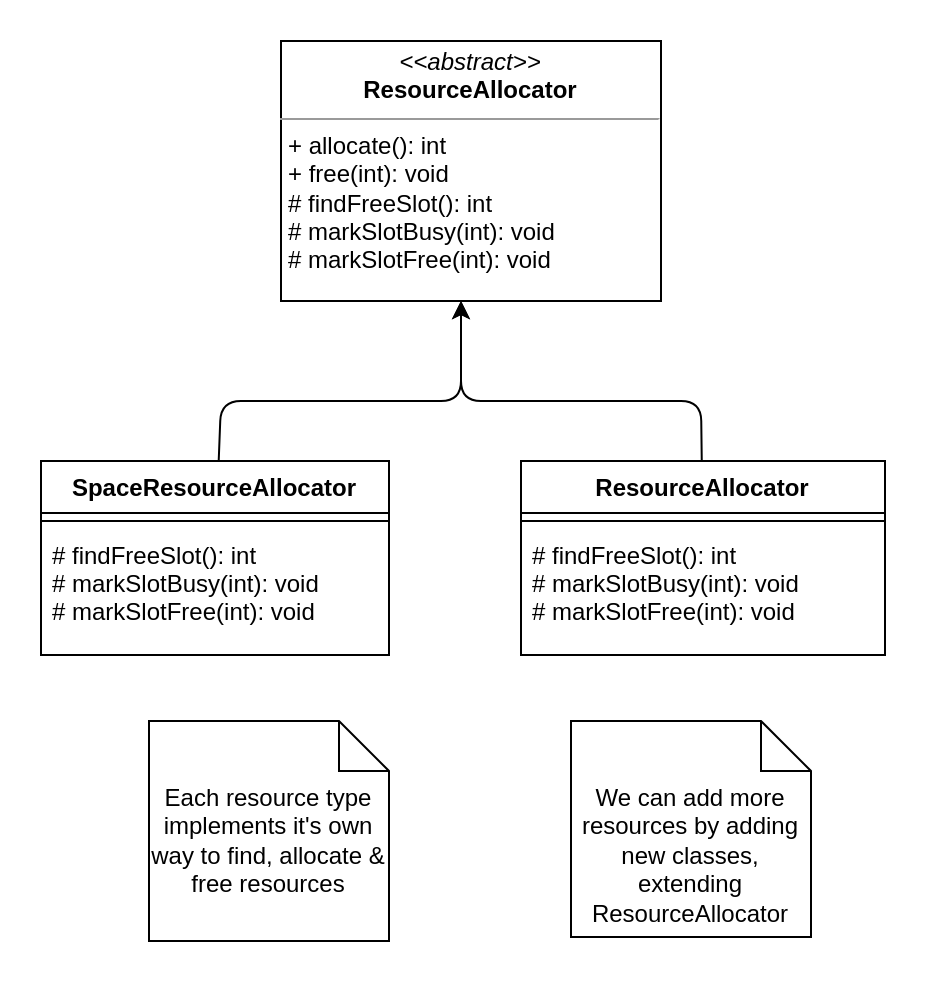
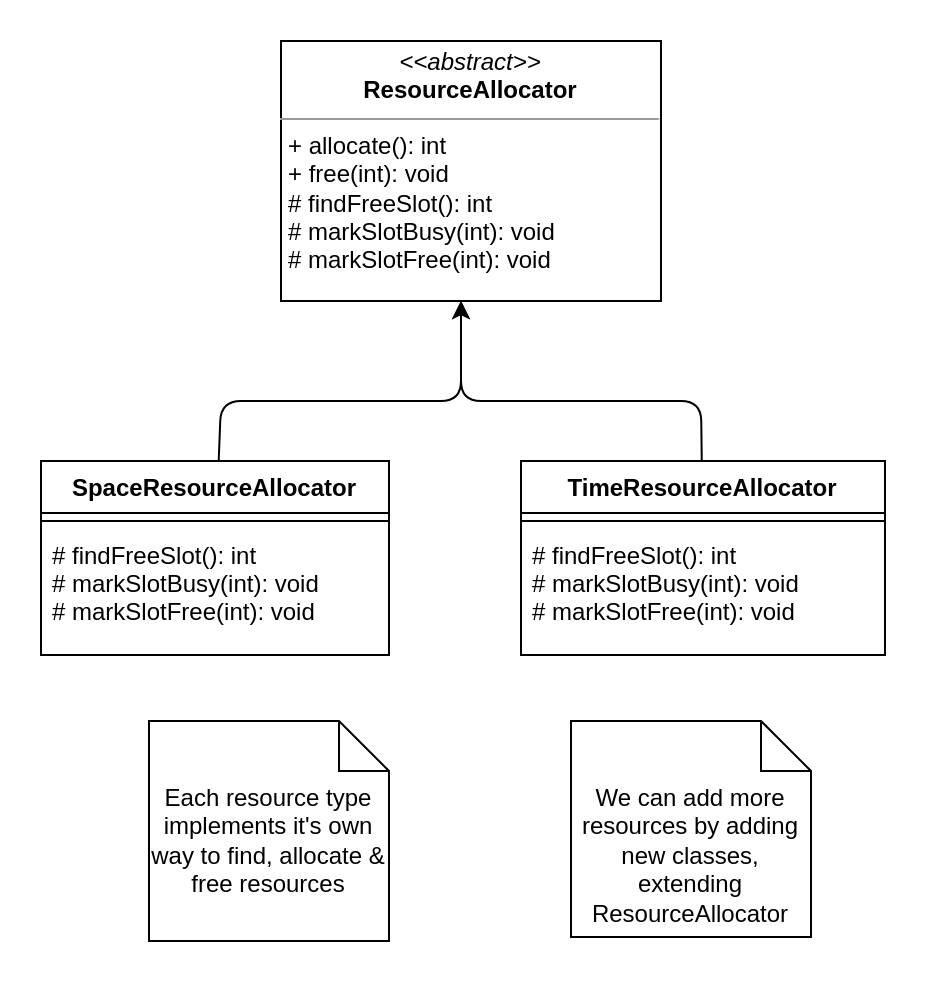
(702, 488) -> (702, 488)
